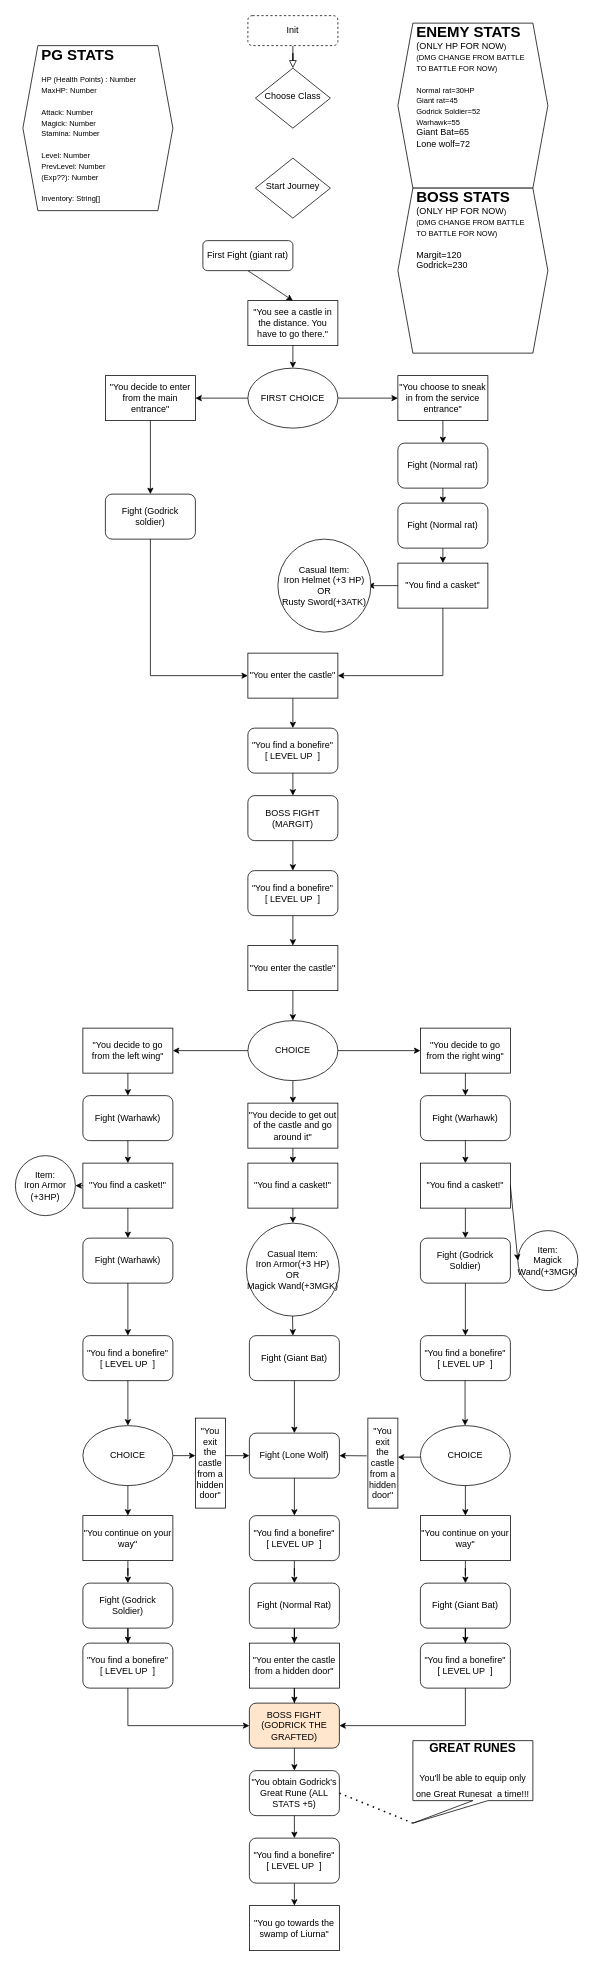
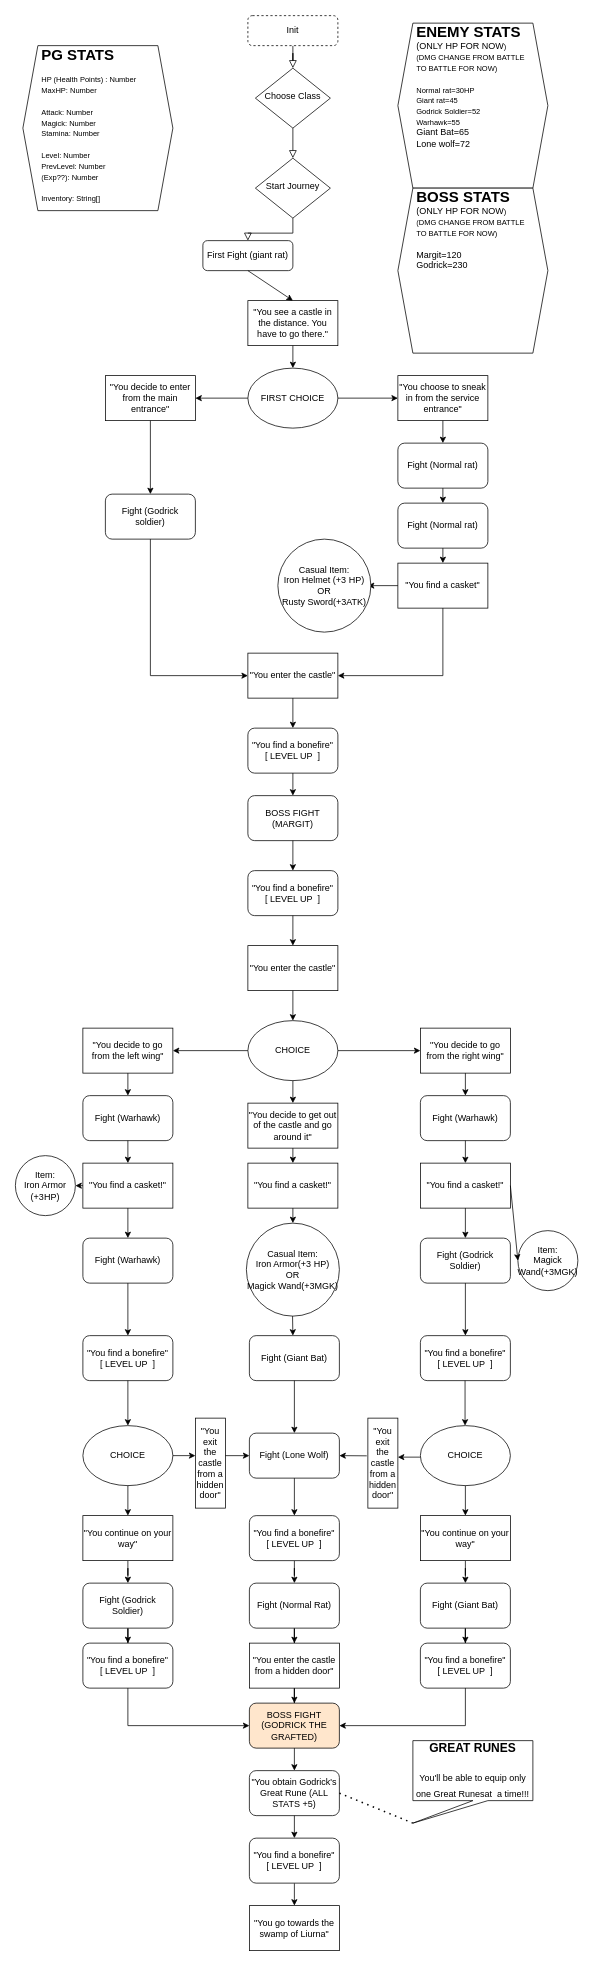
none -> (293, 139)
none -> (278, 233)
